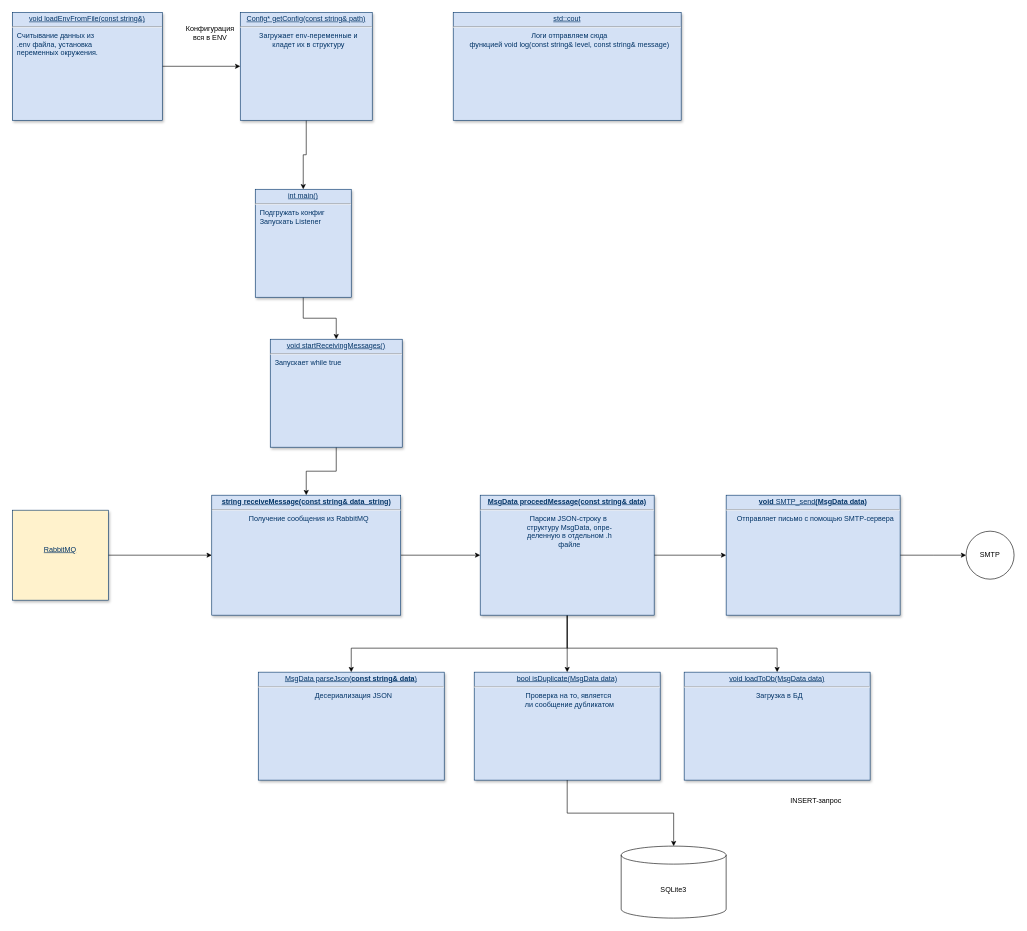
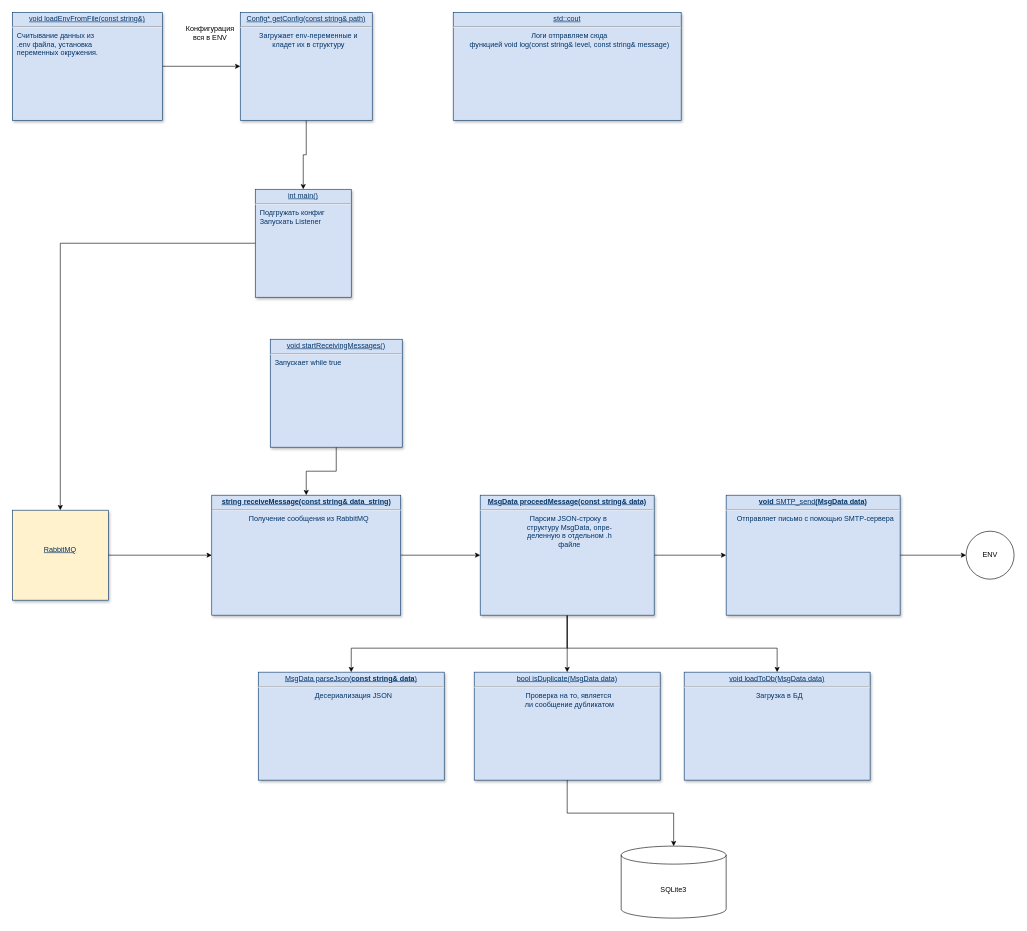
(303, 317) -> (60, 243)
(990, 555) -> (990, 555)
(816, 801) -> none
